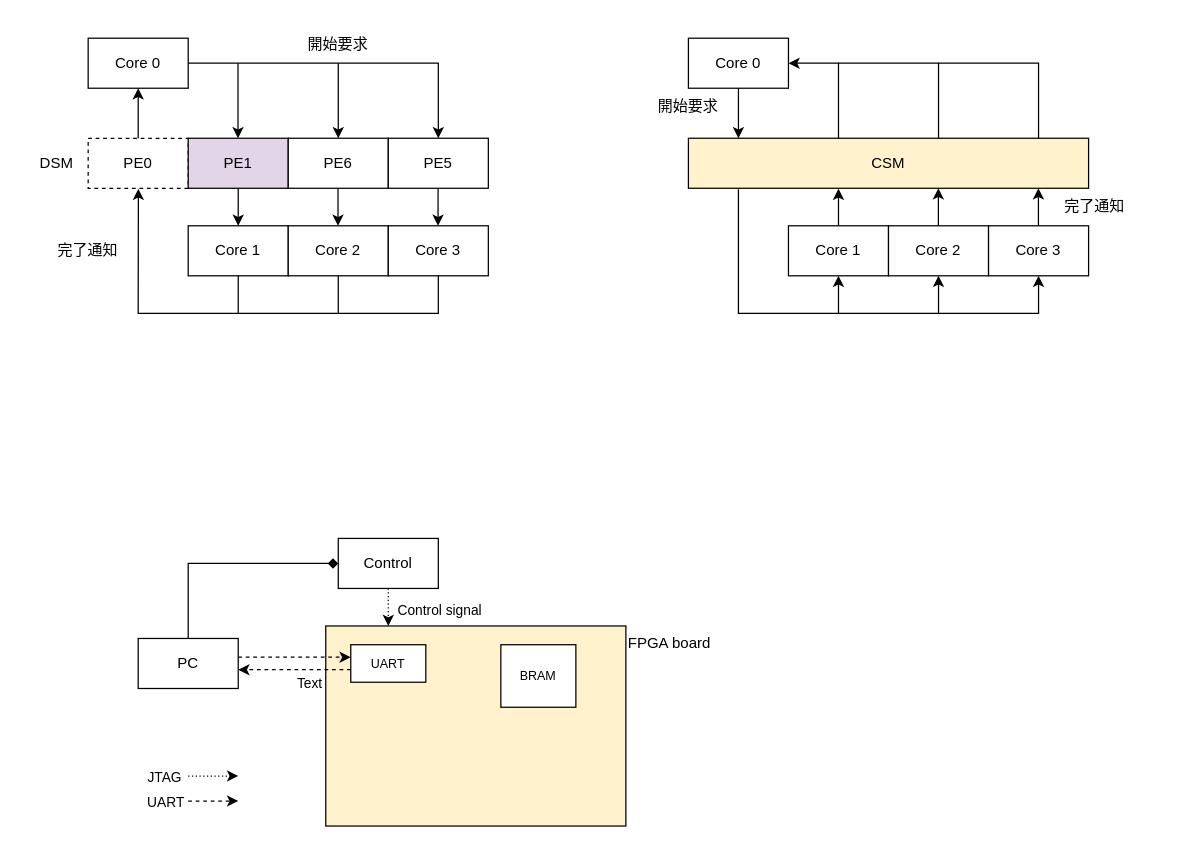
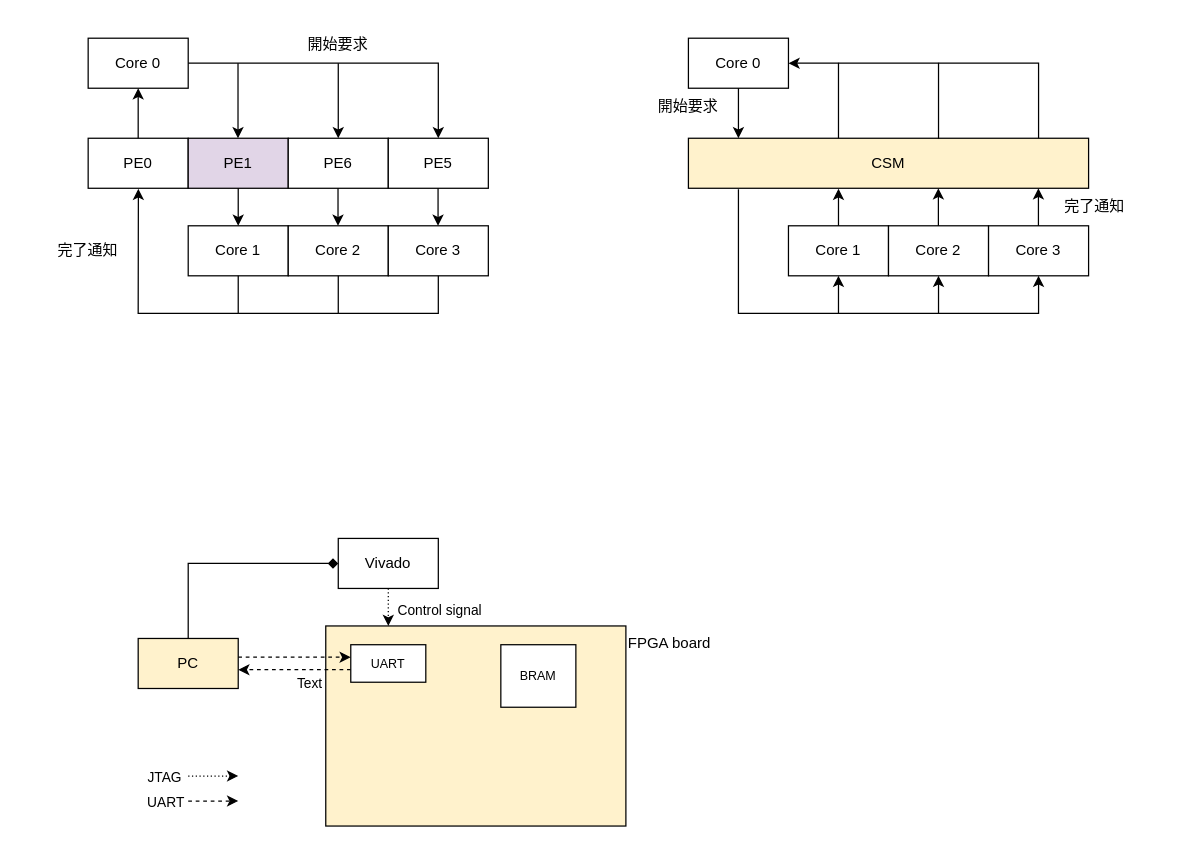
(57, 163) -> none
(138, 163) -> (138, 163)
(388, 563) -> (388, 563)
(188, 663) -> (188, 663)
